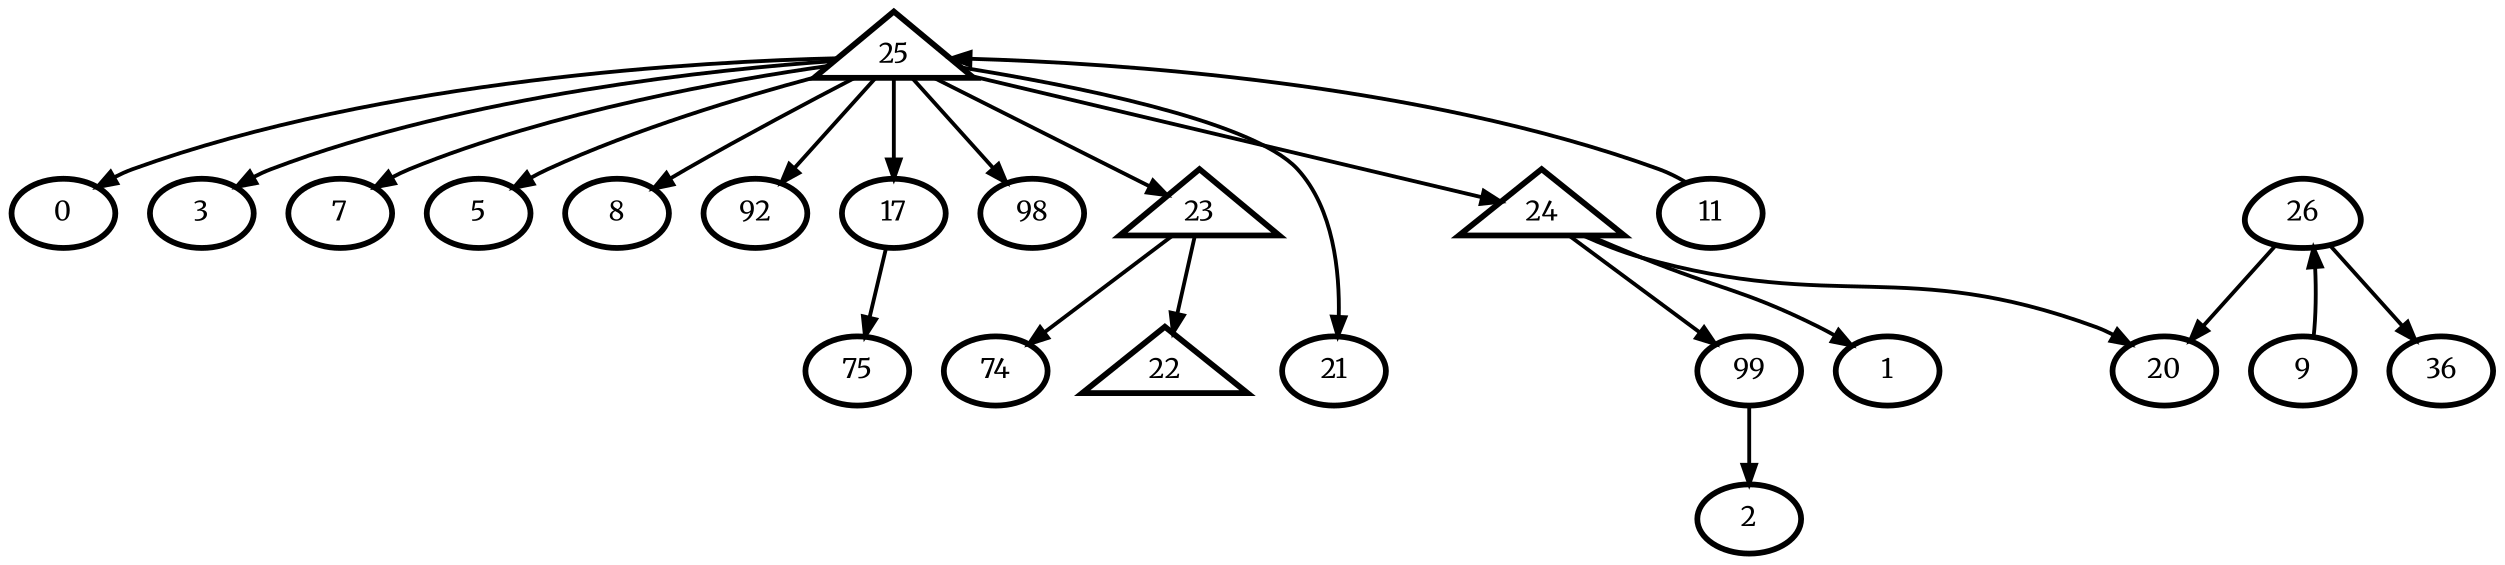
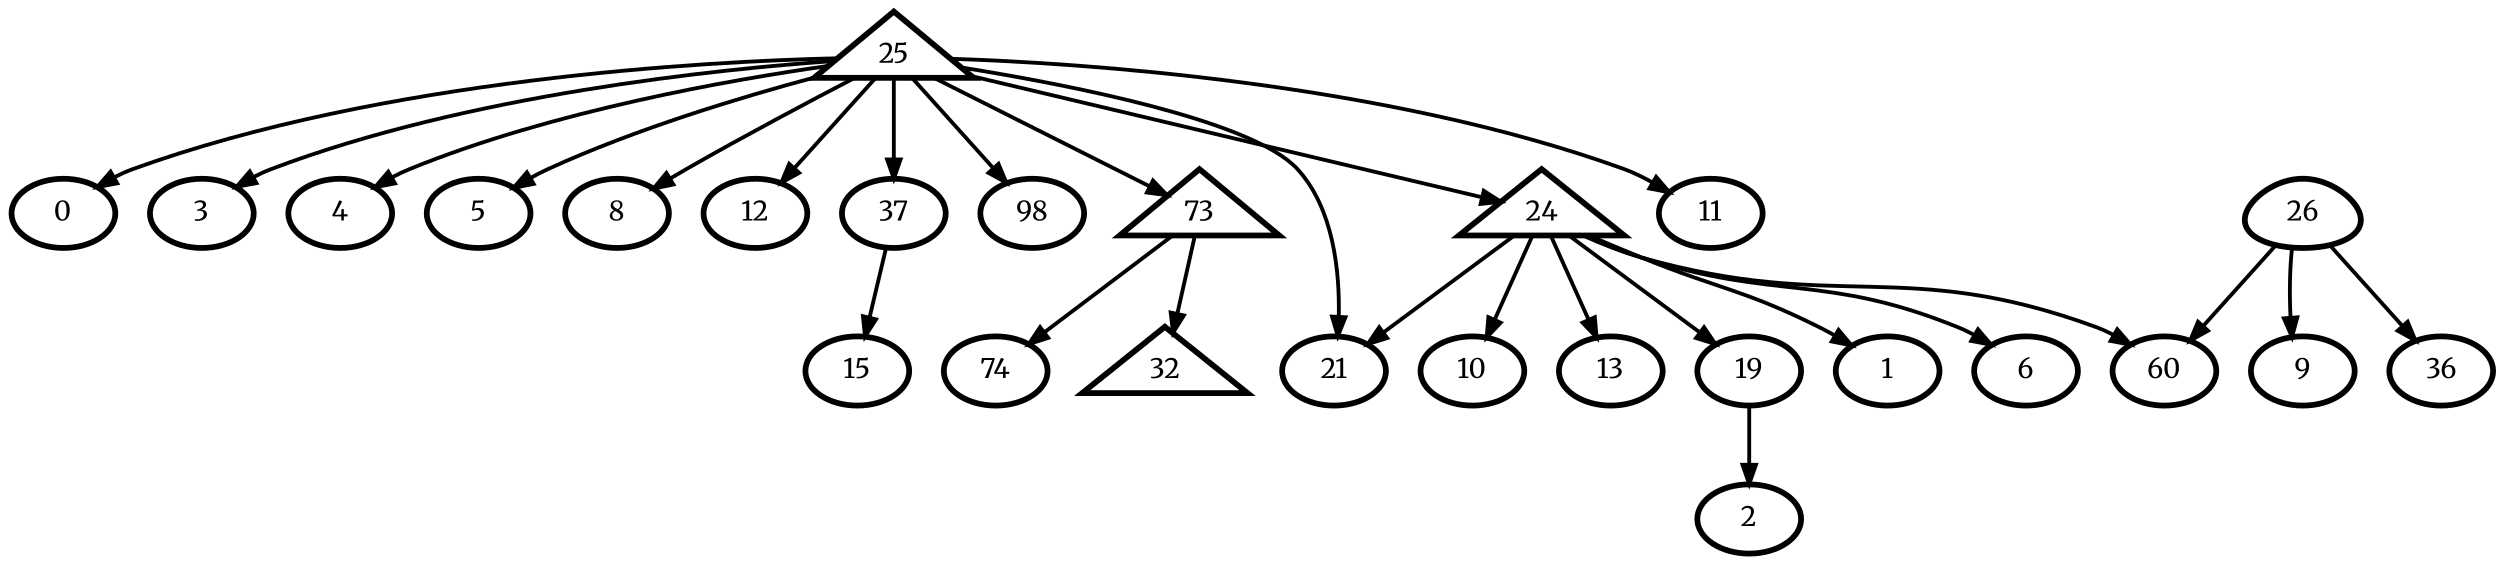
(1334, 91) -> (1307, 92)
(340, 213) -> (340, 213)
(755, 213) -> (755, 213)
(894, 213) -> (894, 213)
(1199, 213) -> (1199, 213)
none -> (1449, 284)
(2316, 302) -> (2290, 283)
(857, 371) -> (857, 371)
(1165, 371) -> (1165, 371)
none -> (1472, 371)
none -> (1611, 371)
(1749, 371) -> (1749, 371)
none -> (2026, 371)
(2164, 371) -> (2164, 371)
